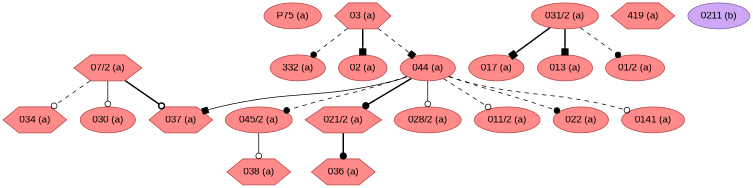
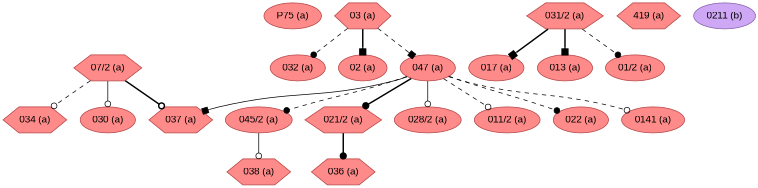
(565, 16) -> (565, 16)
(298, 68) -> (298, 68)
(428, 68) -> (428, 68)
